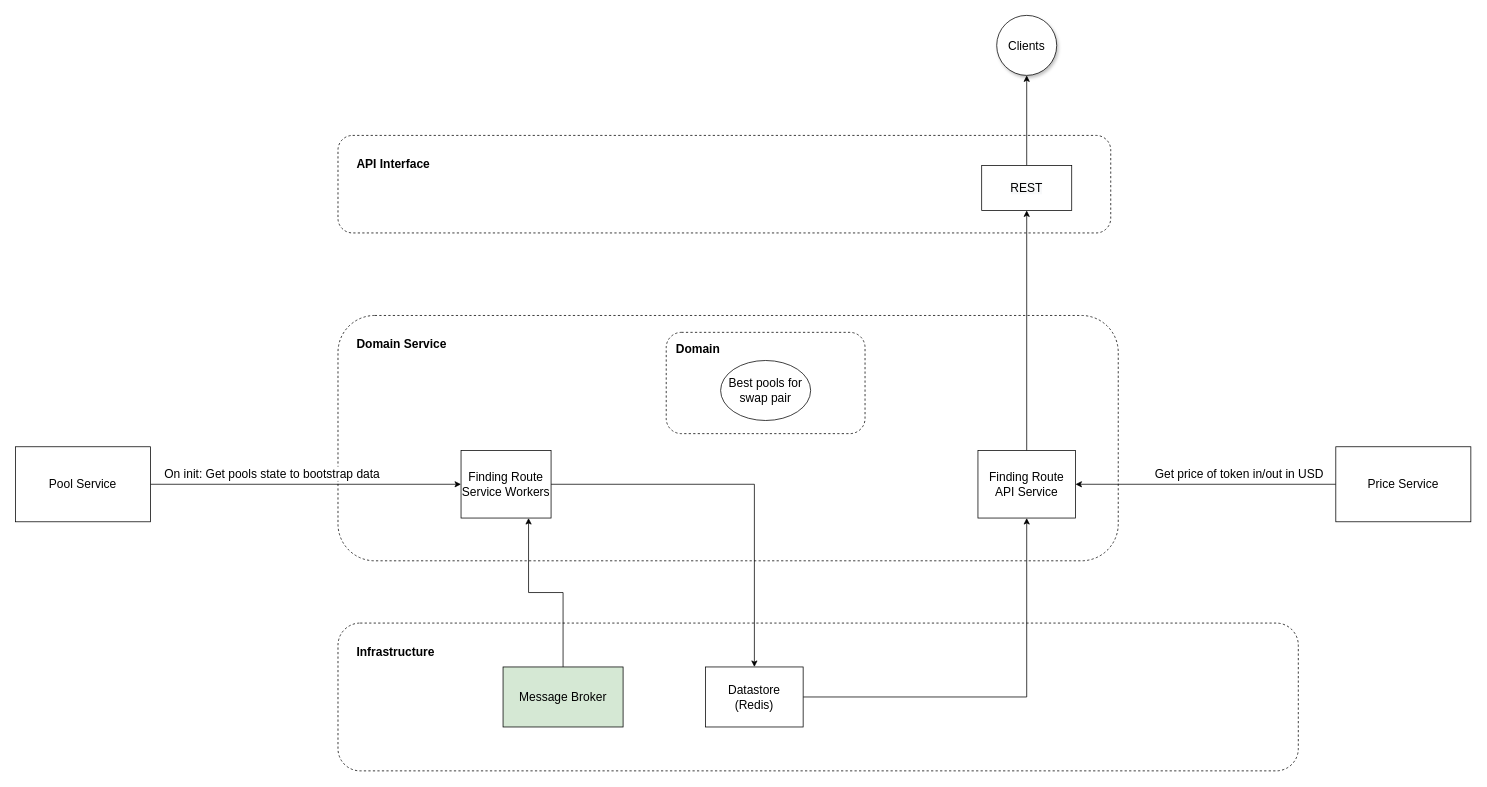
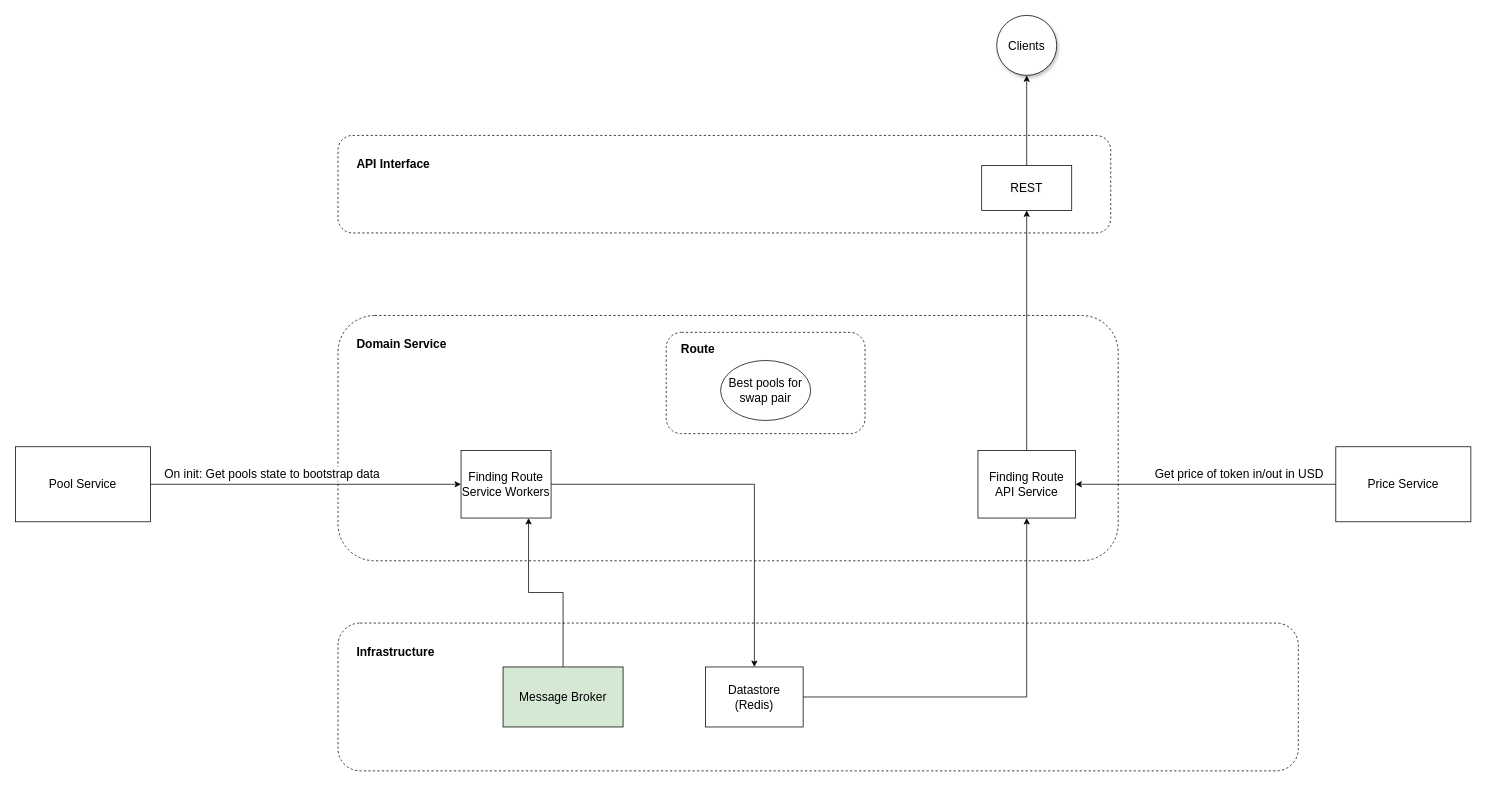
(698, 349) -> (698, 349)
